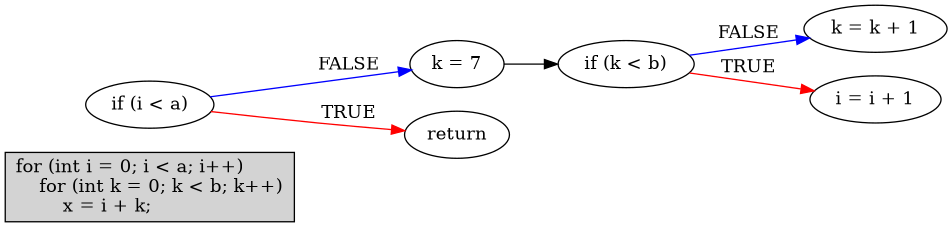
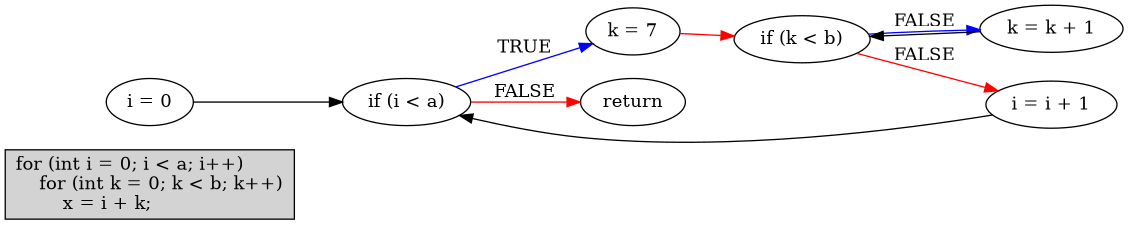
none -> (932, 34)
(524, 64) -> (700, 35)
(349, 65) -> (525, 48)
(749, 67) -> (925, 56)
none -> (150, 102)
(349, 113) -> (525, 92)
none -> (732, 141)
